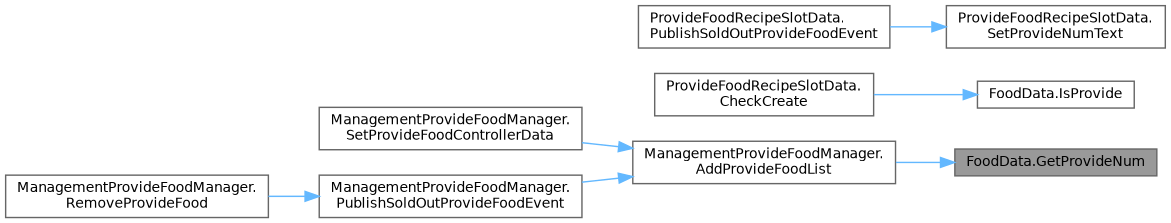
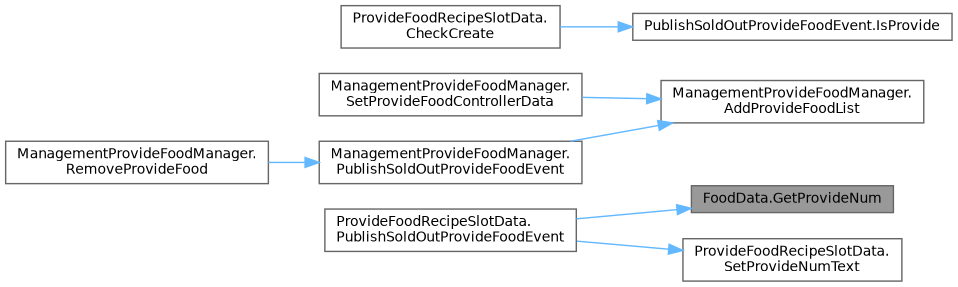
(1056, 95) -> (792, 27)
(918, 162) -> (627, 214)
